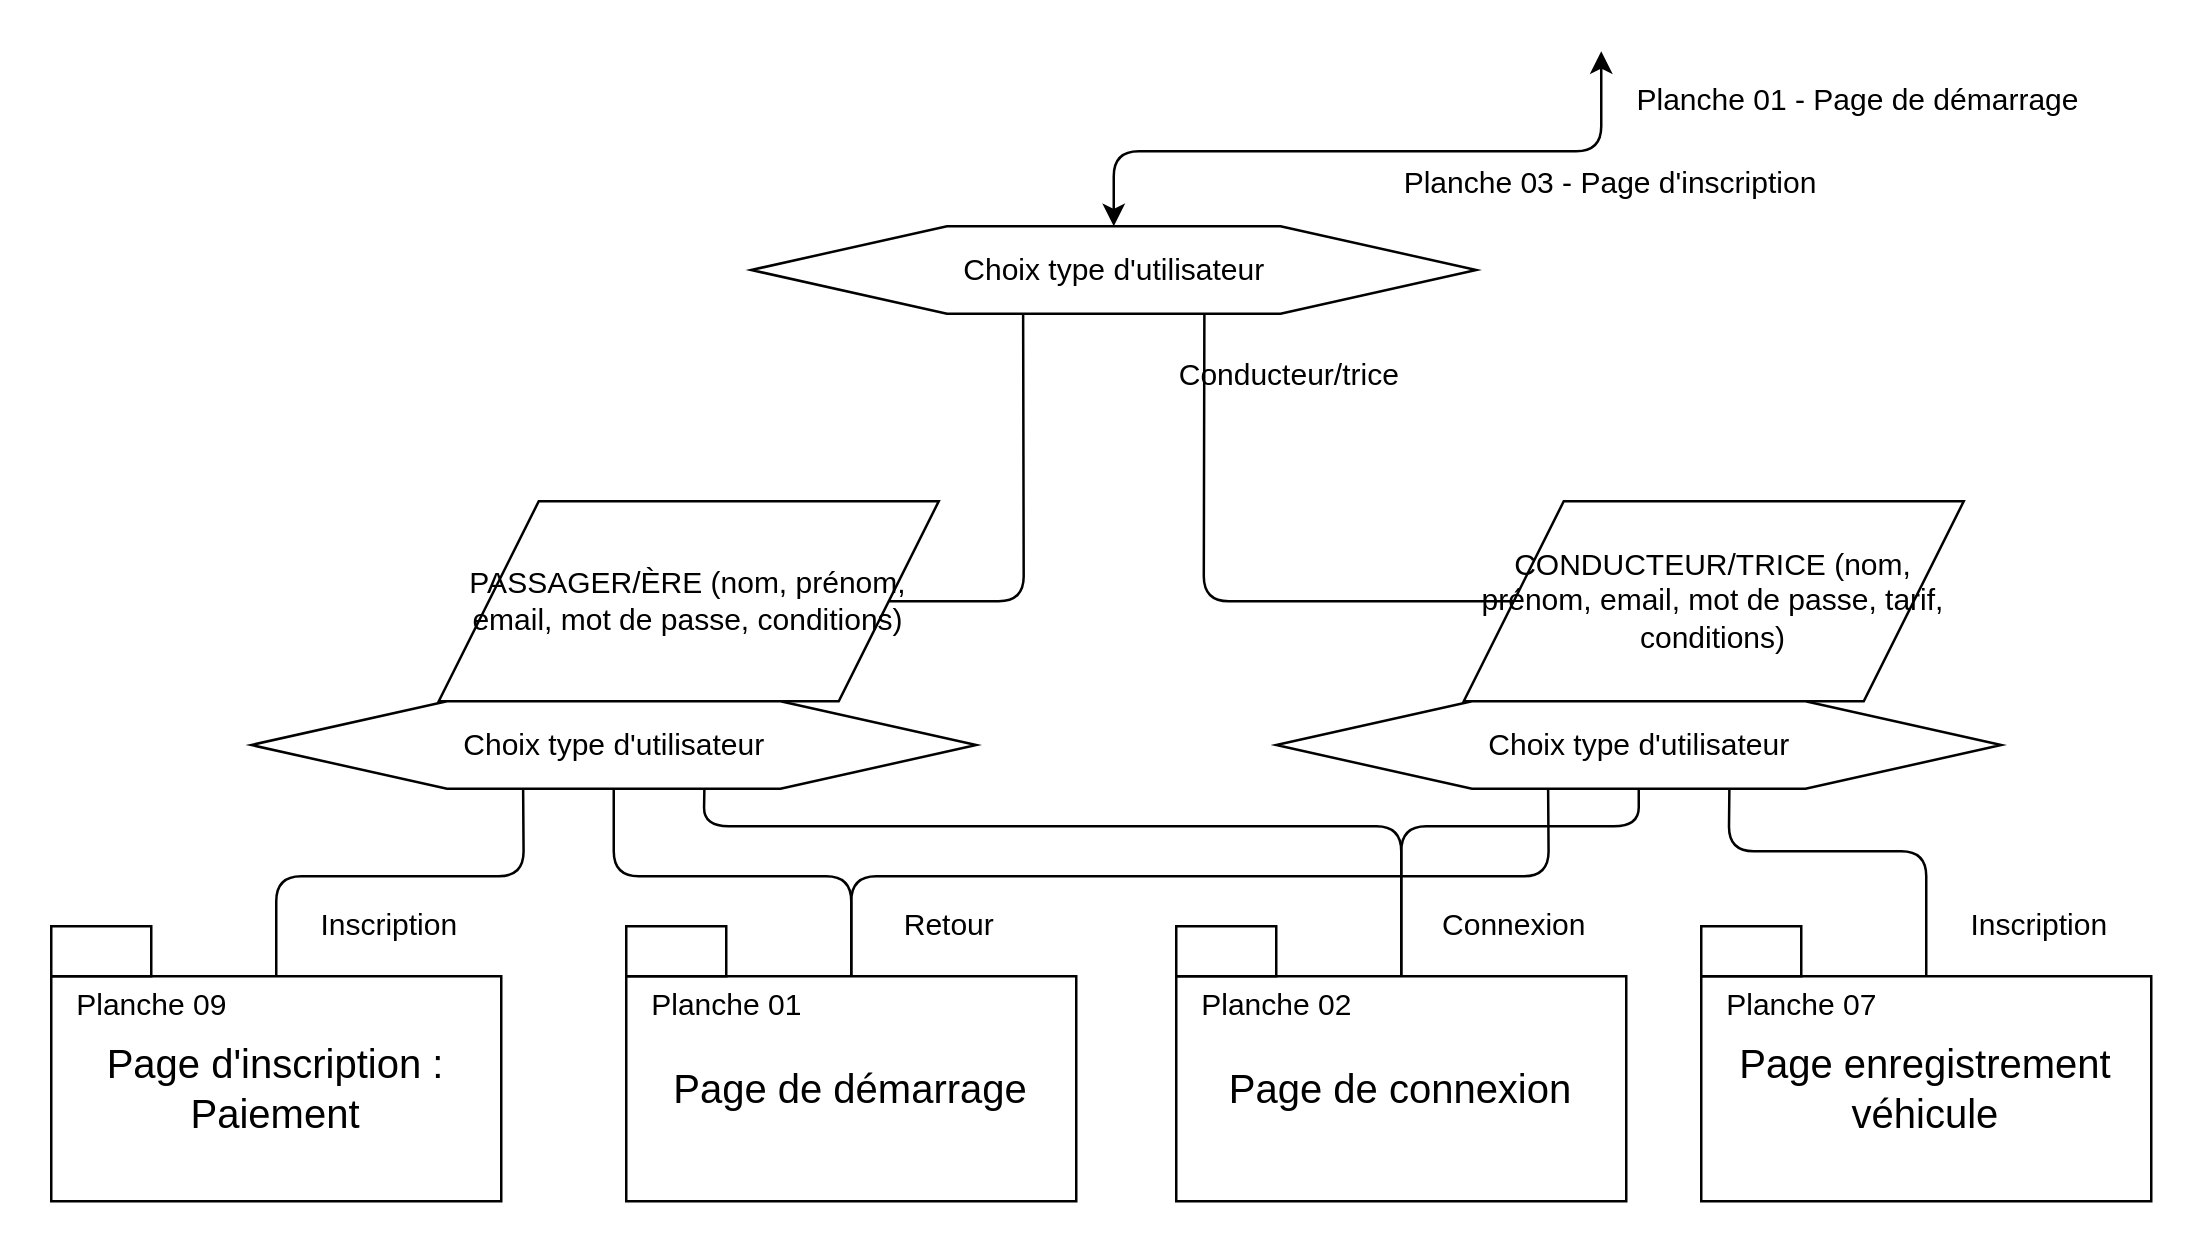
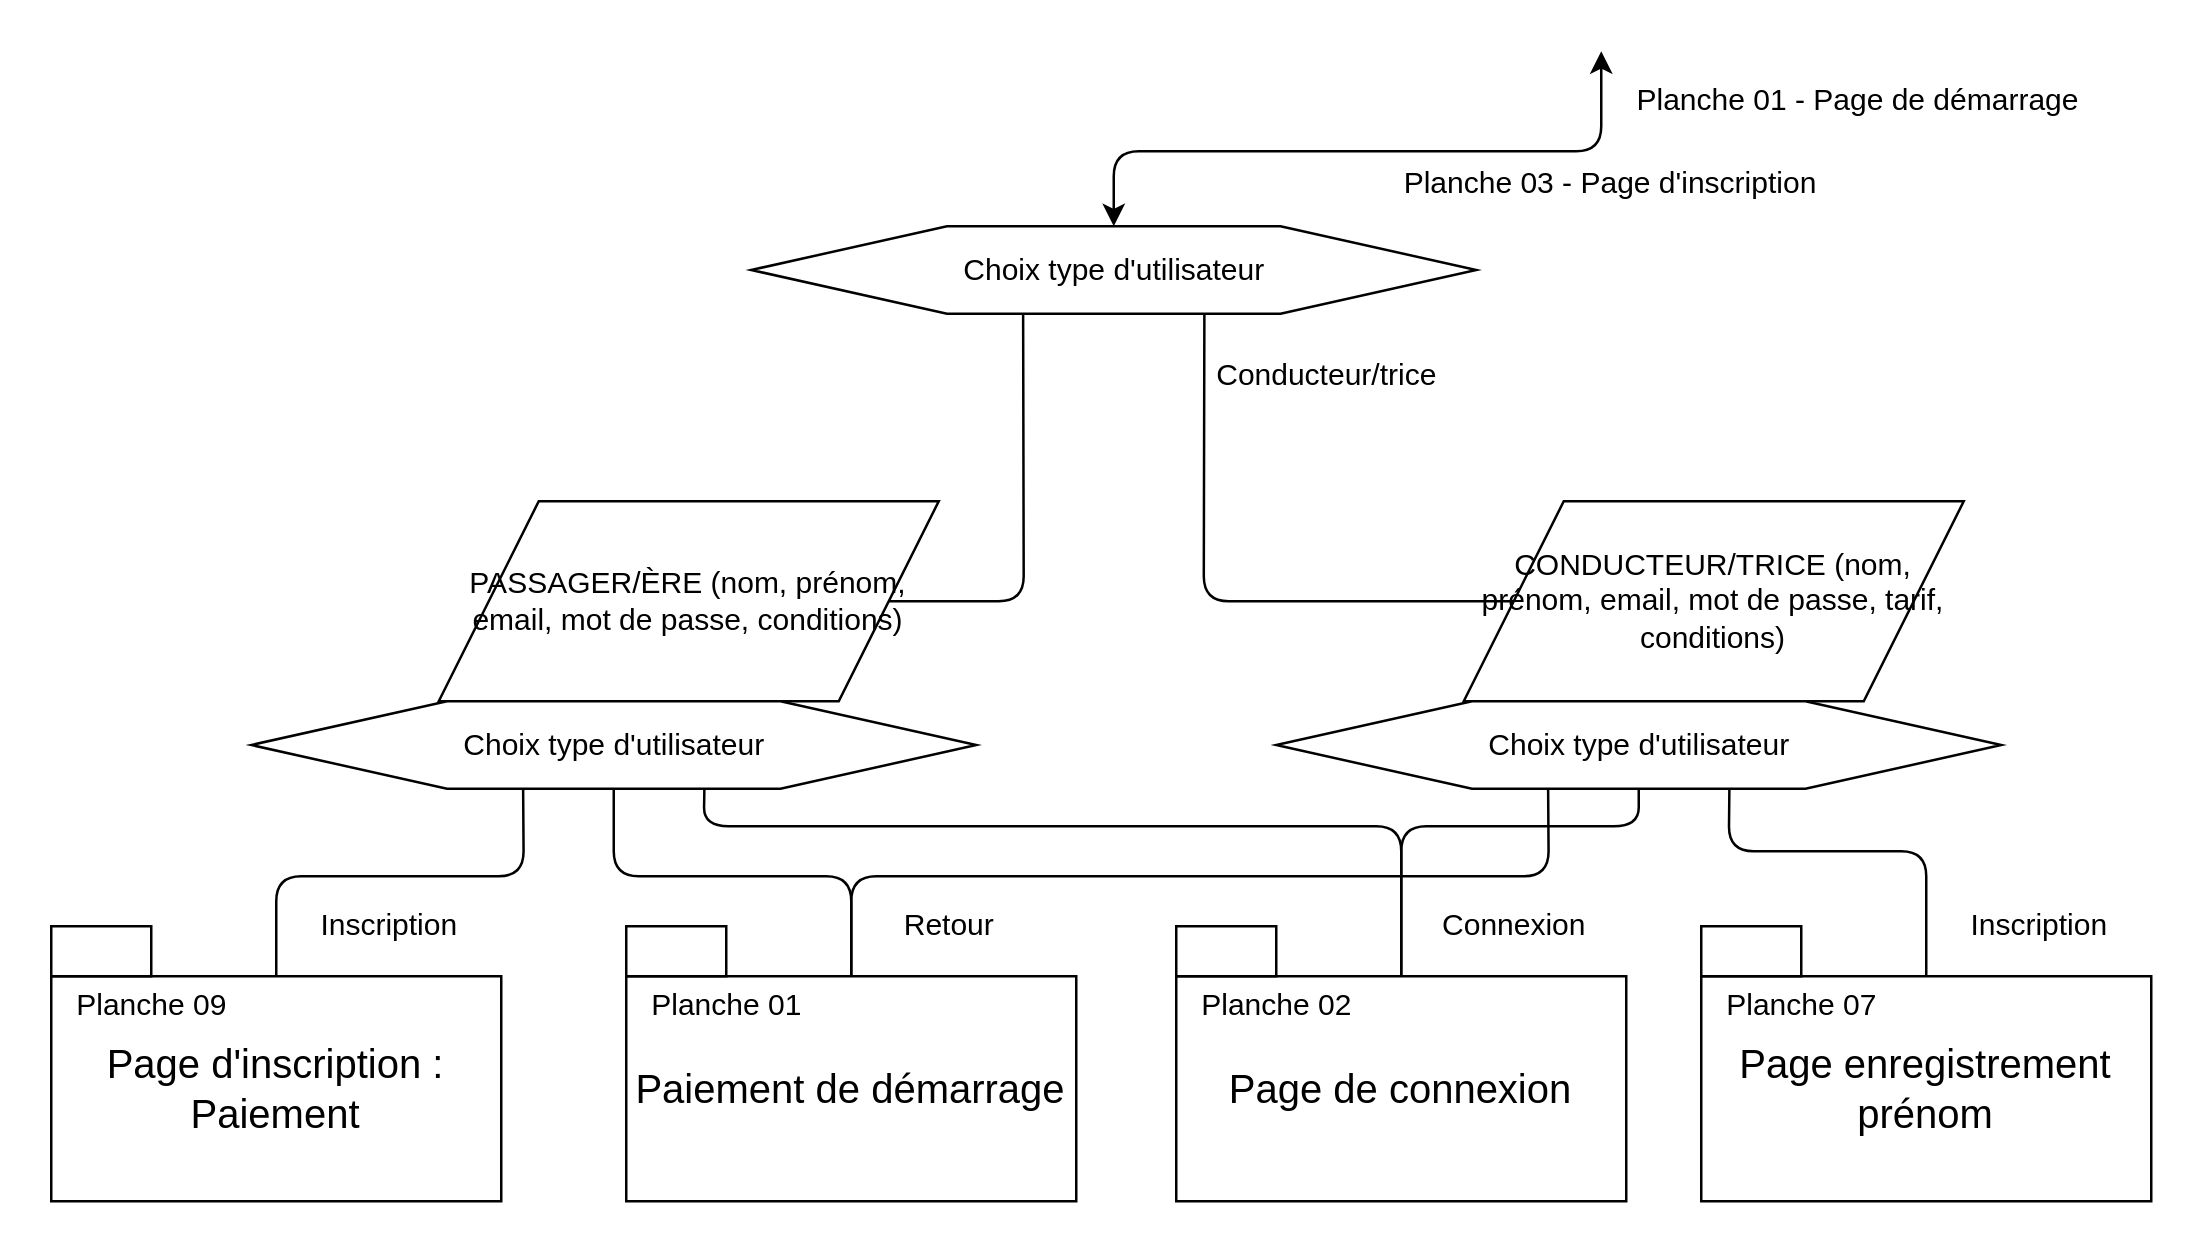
(1289, 376) -> (1326, 376)
(851, 1089) -> (851, 1089)
(1926, 1089) -> (1926, 1089)
